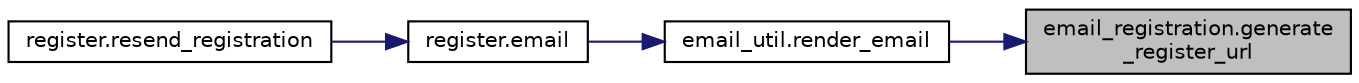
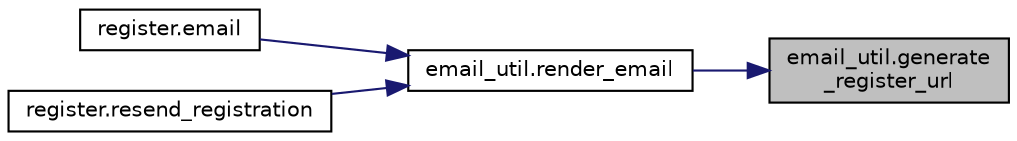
(359, 42) -> (359, 91)
(1188, 42) -> (889, 71)
